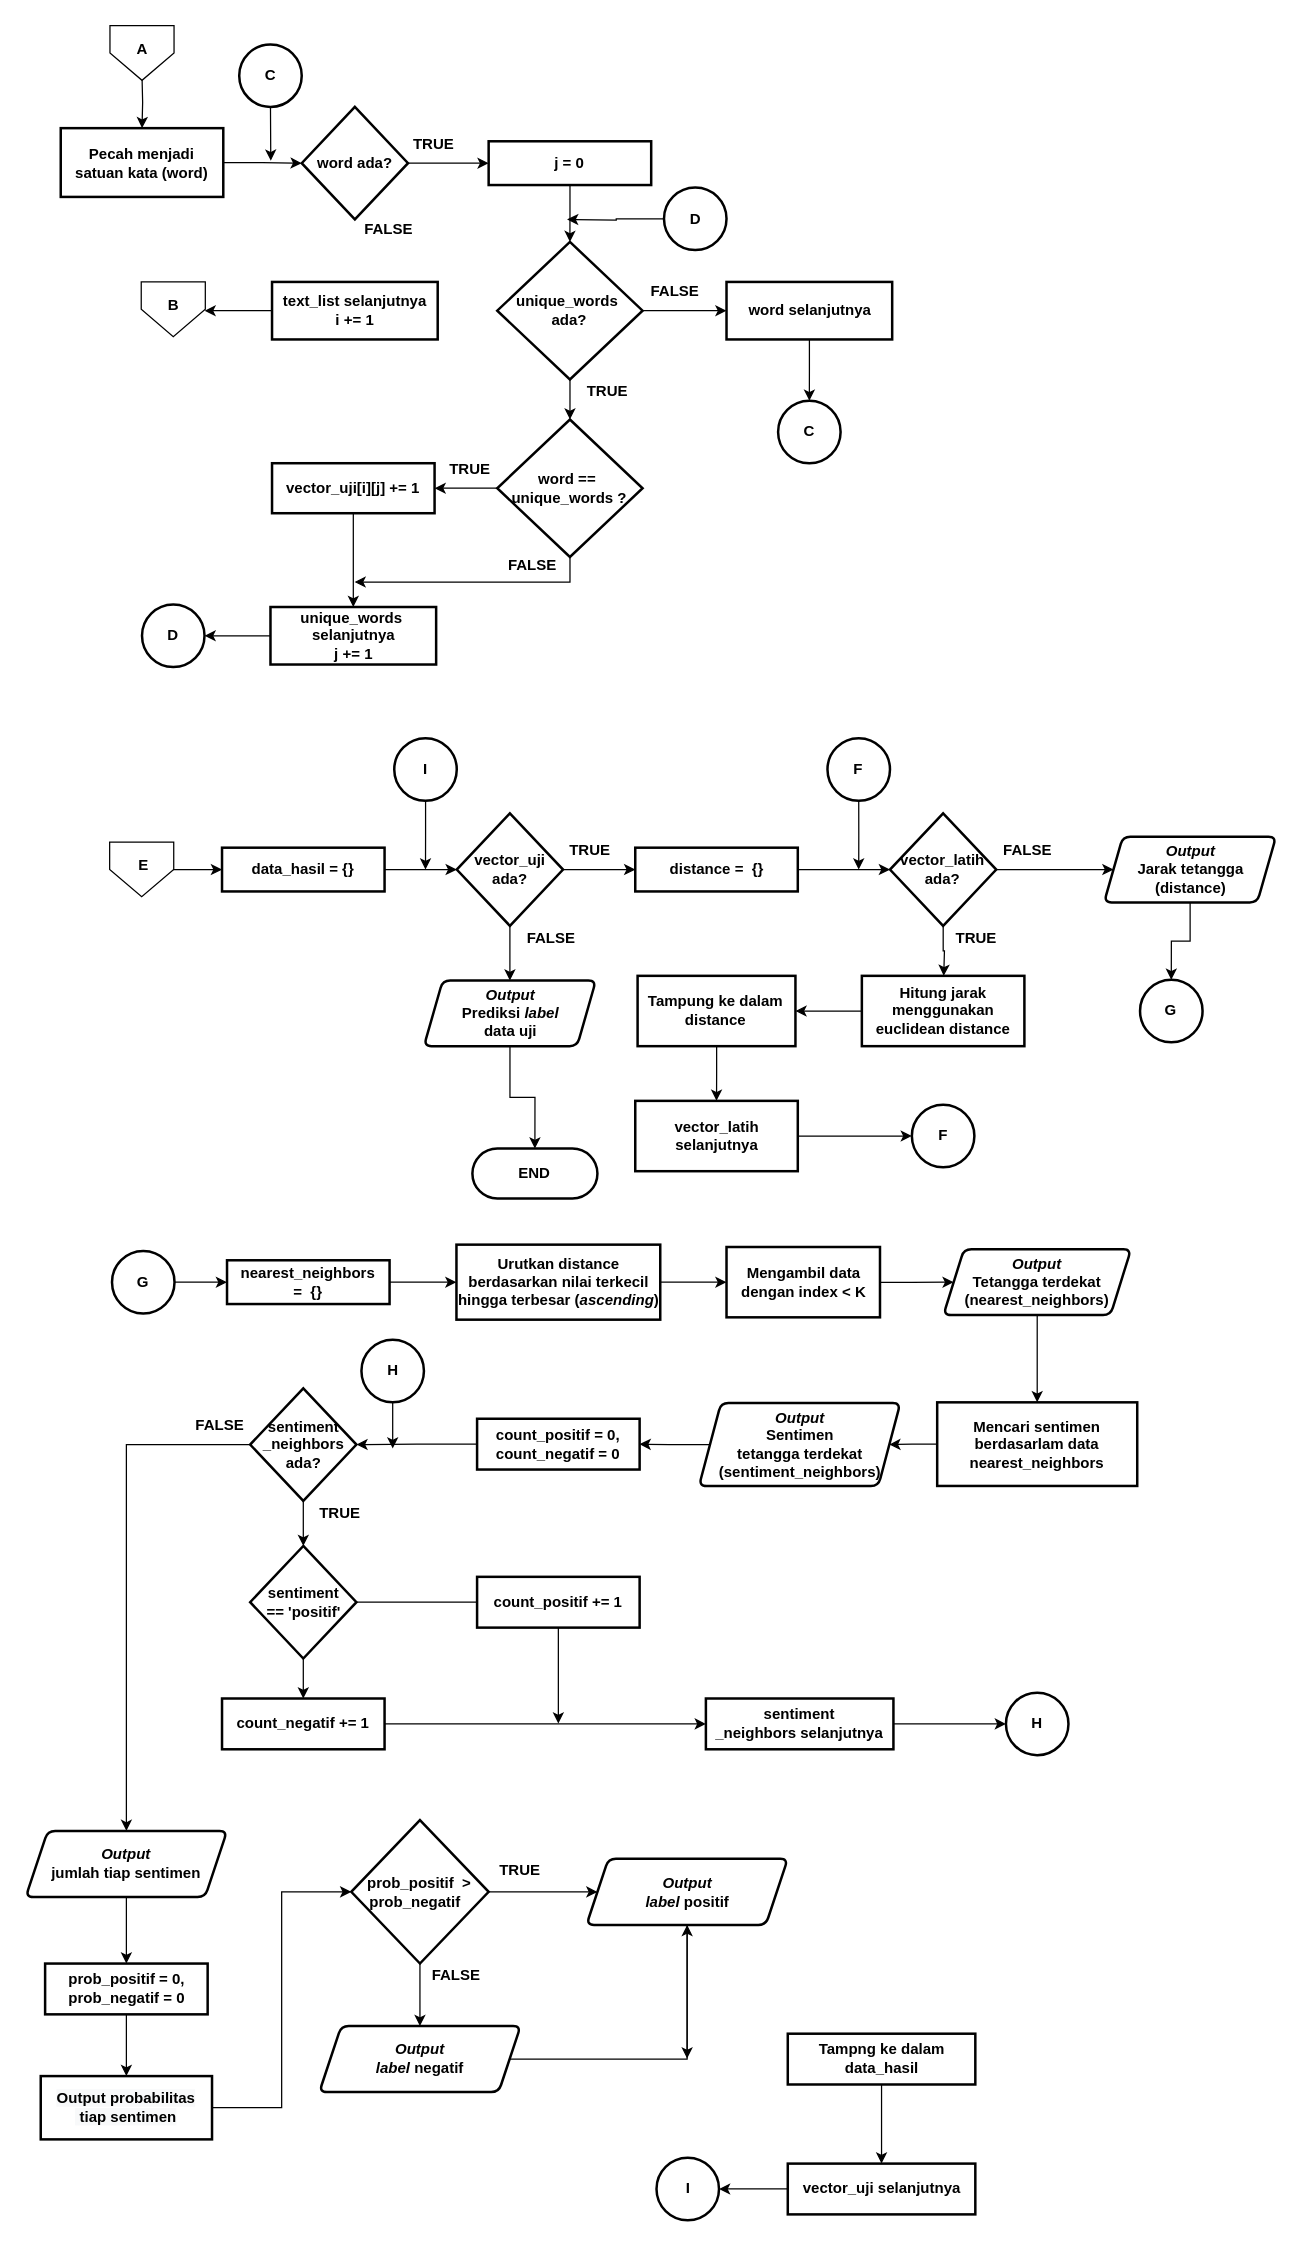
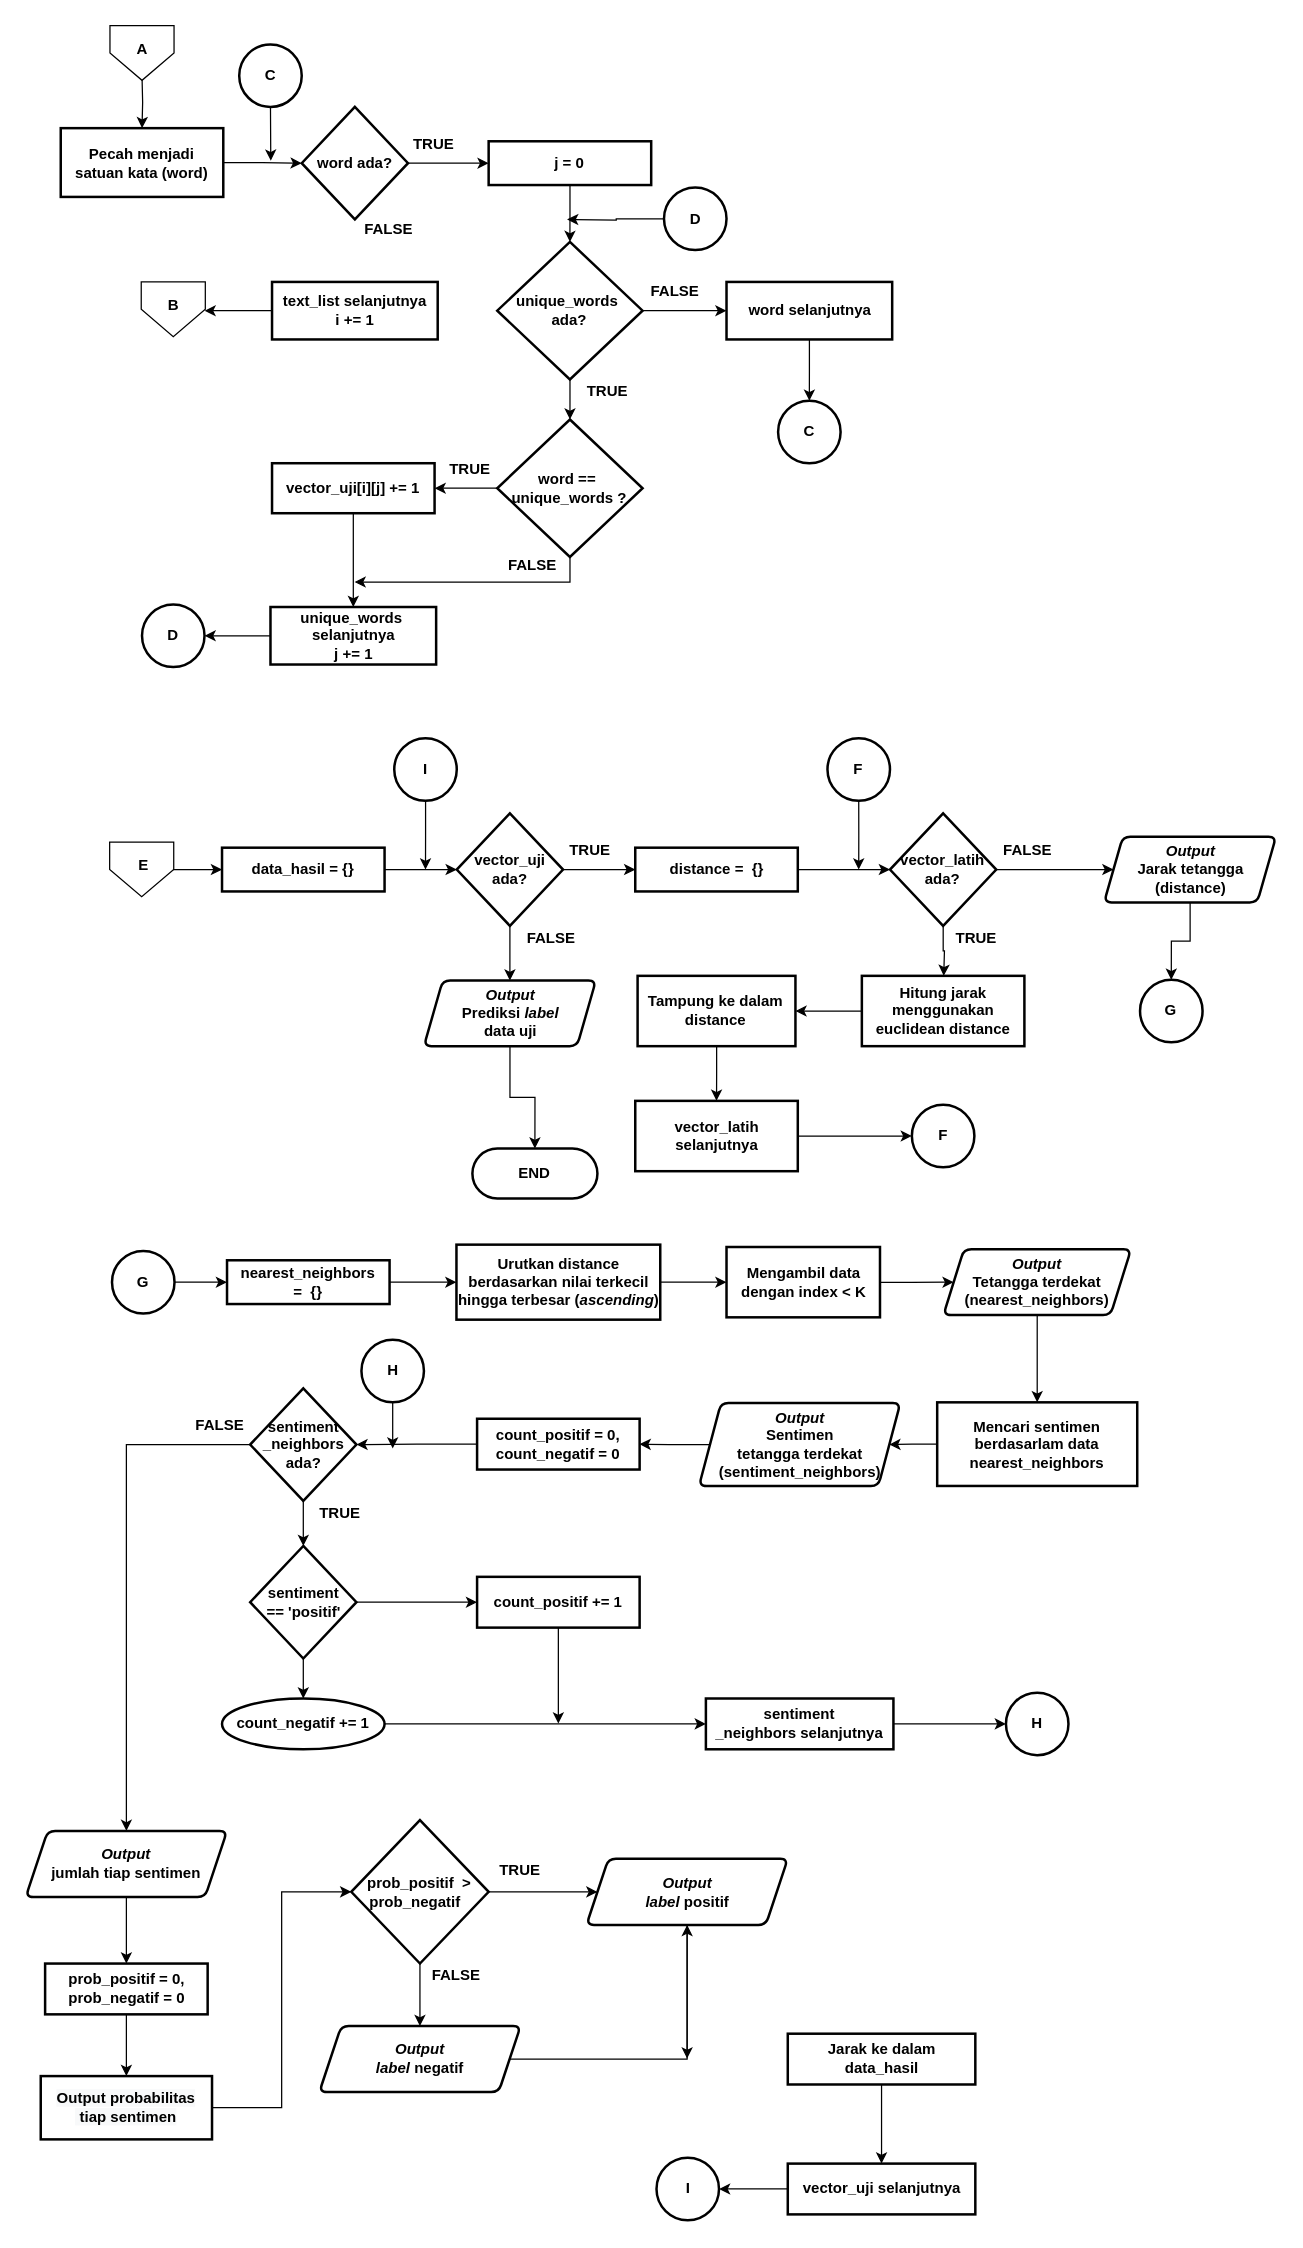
(470, 1602) -> (467, 1602)
(303, 1724) -> (303, 1724)
(882, 2058) -> (882, 2058)
